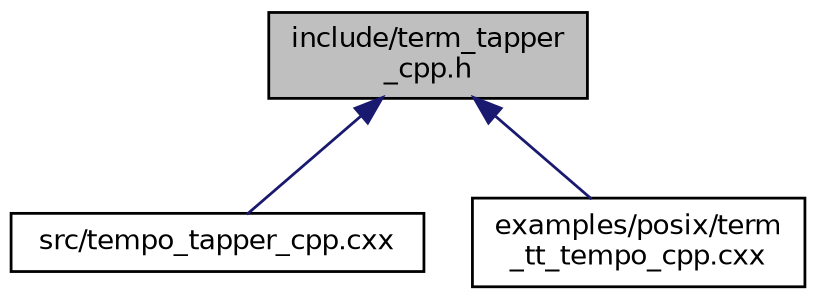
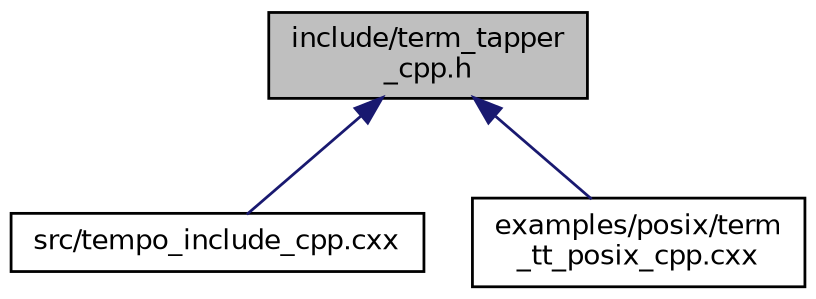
(218, 242) -> (218, 242)
(639, 242) -> (639, 242)
